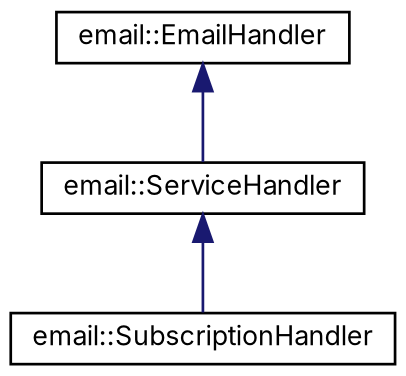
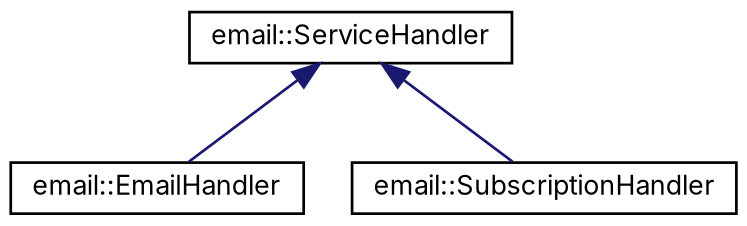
(203, 127) -> (243, 121)
